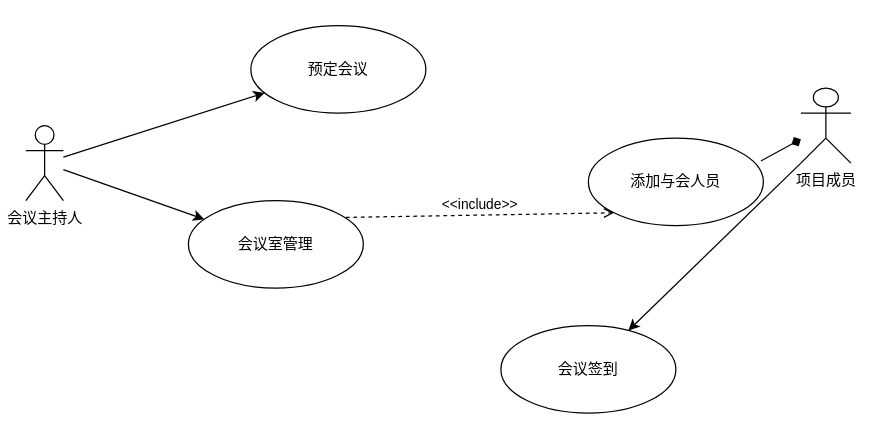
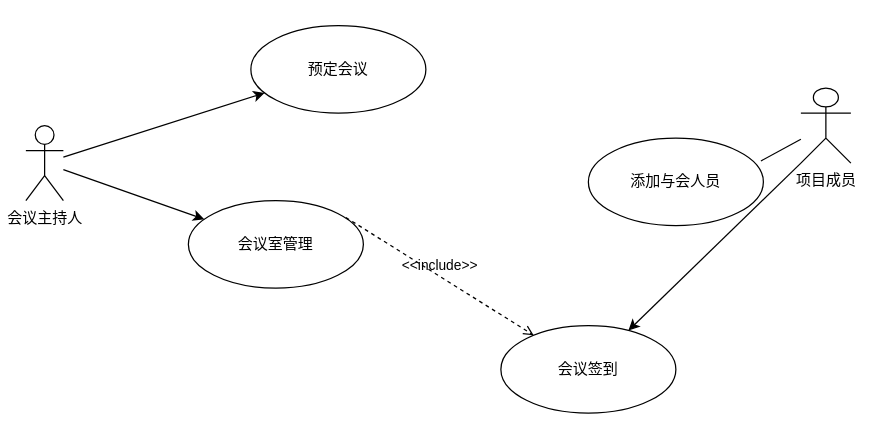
(791, 144) -> (795, 142)
(478, 215) -> (438, 276)
